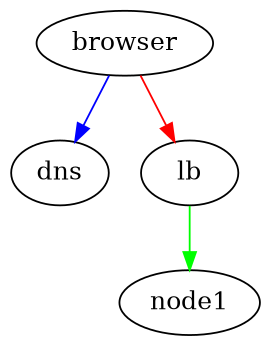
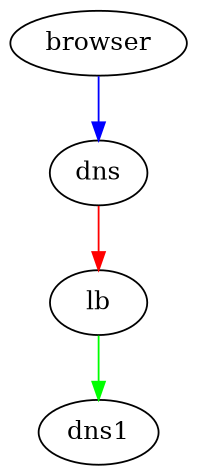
(153, 100) -> (99, 229)
(190, 303) -> (99, 432)
